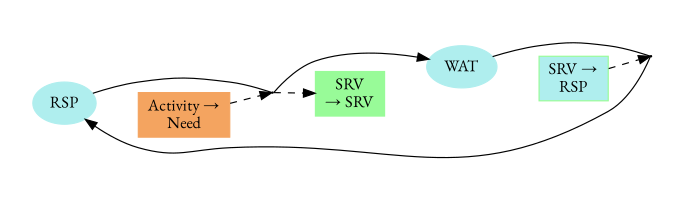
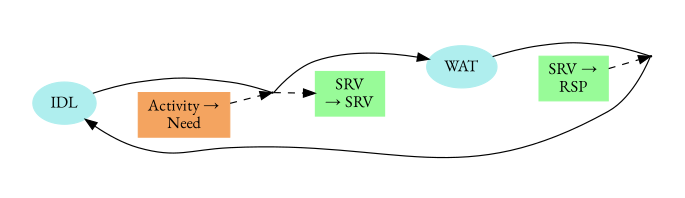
(574, 79) -> (574, 79)
(64, 103) -> (64, 103)
